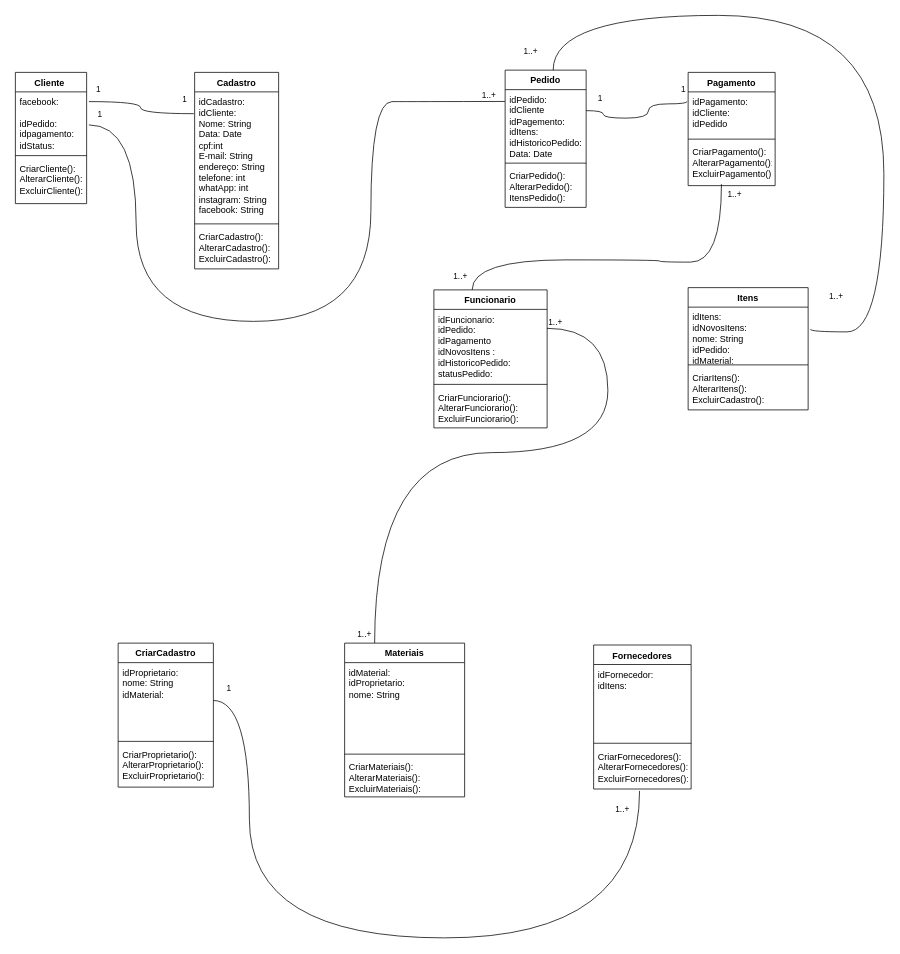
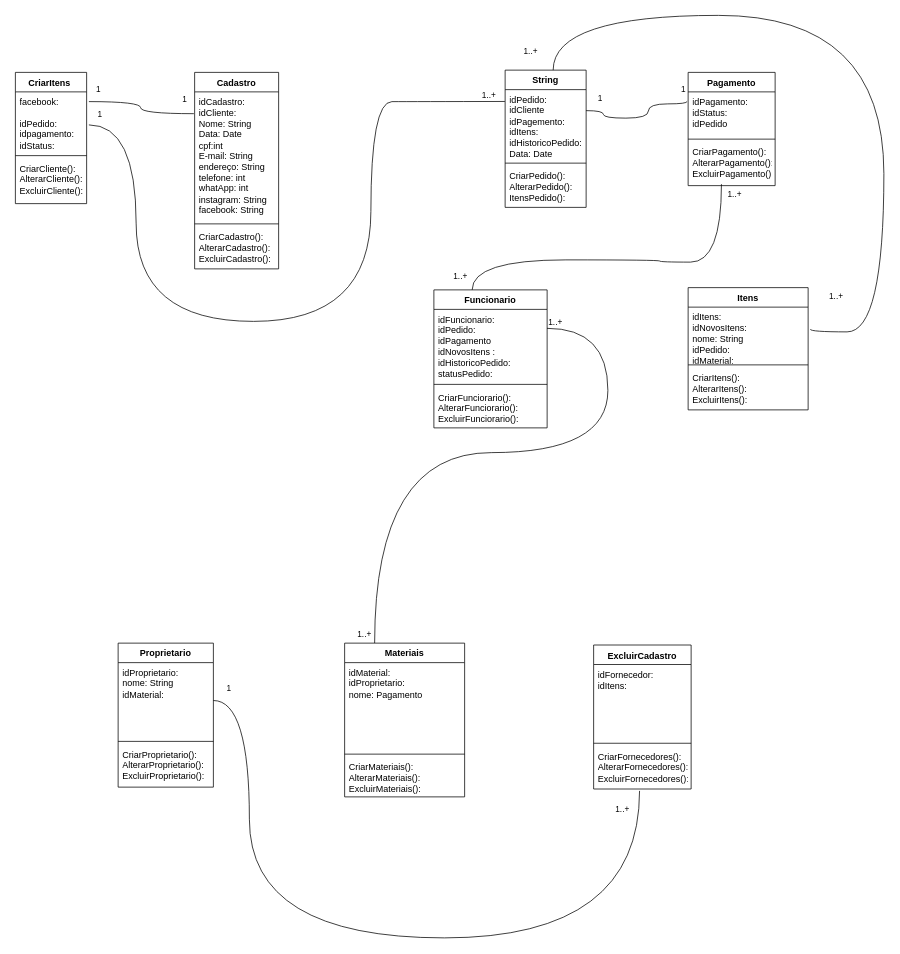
(546, 81) -> (546, 81)
(51, 83) -> (51, 83)
(721, 113) -> (721, 113)
(734, 389) -> (728, 389)
(166, 654) -> (166, 654)
(642, 656) -> (642, 656)
(382, 684) -> (385, 684)
